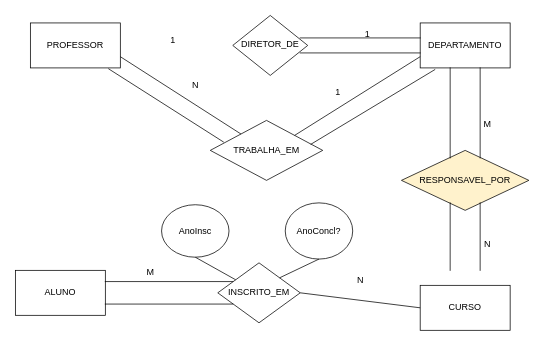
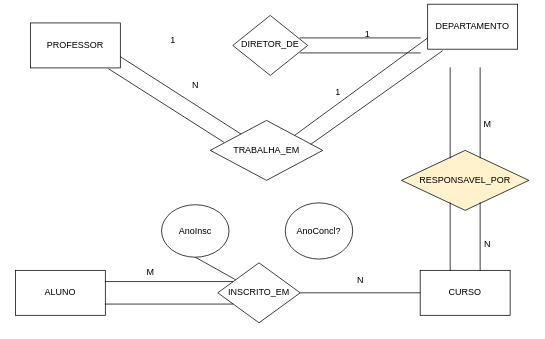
(465, 45) -> (473, 27)
(299, 269) -> none
(465, 308) -> (465, 293)
